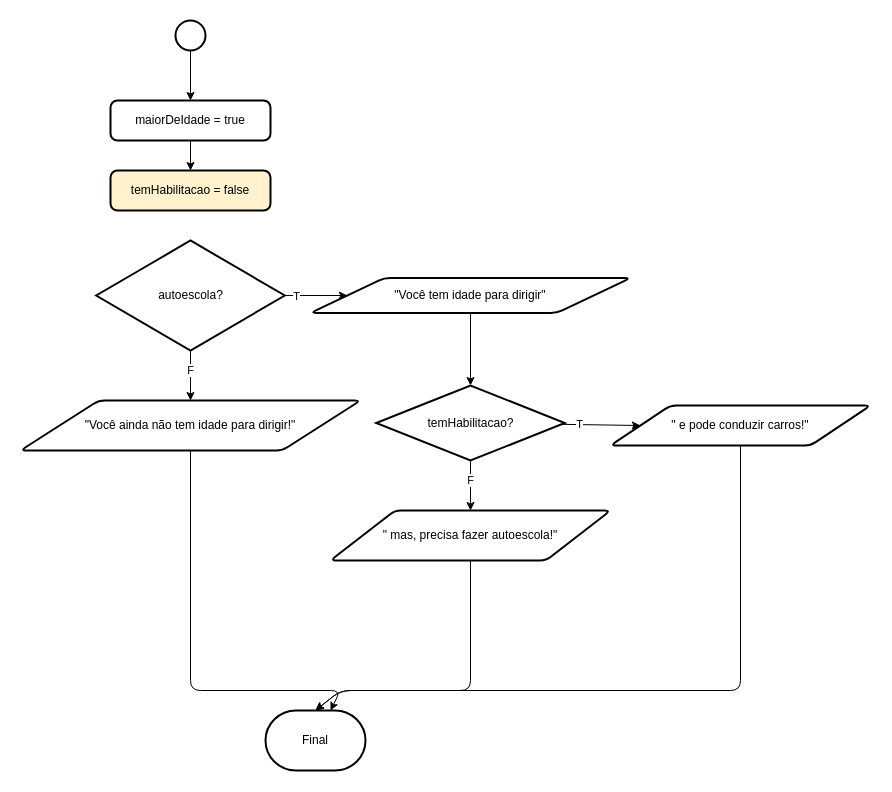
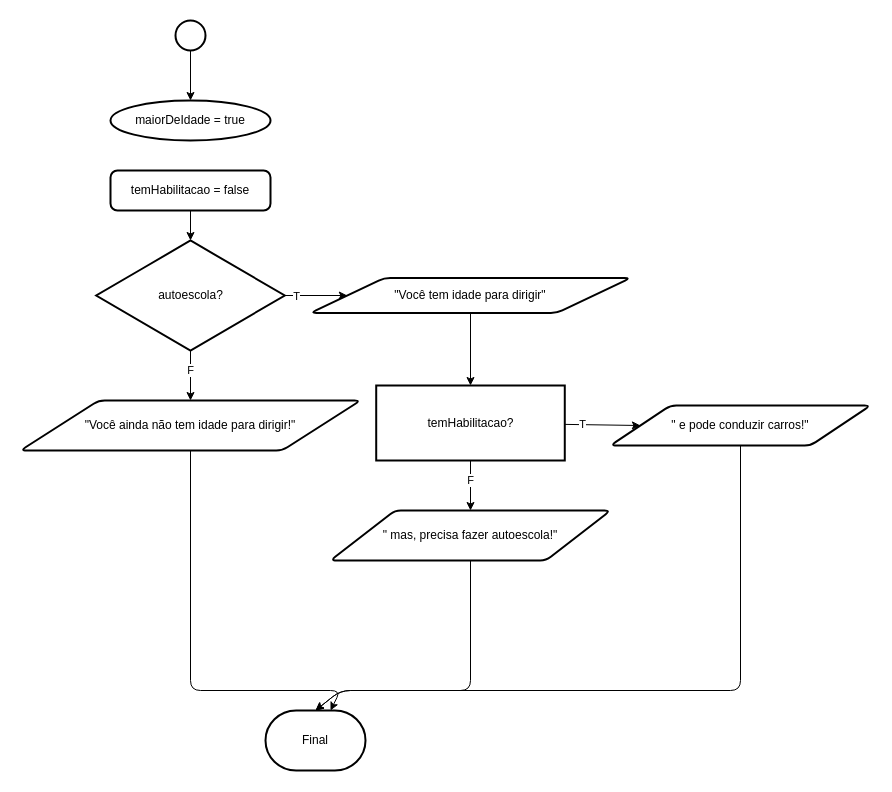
(191, 121) -> (191, 121)
(191, 152) -> none
(191, 191) -> (191, 191)
none -> (191, 222)
(470, 423) -> (470, 423)
